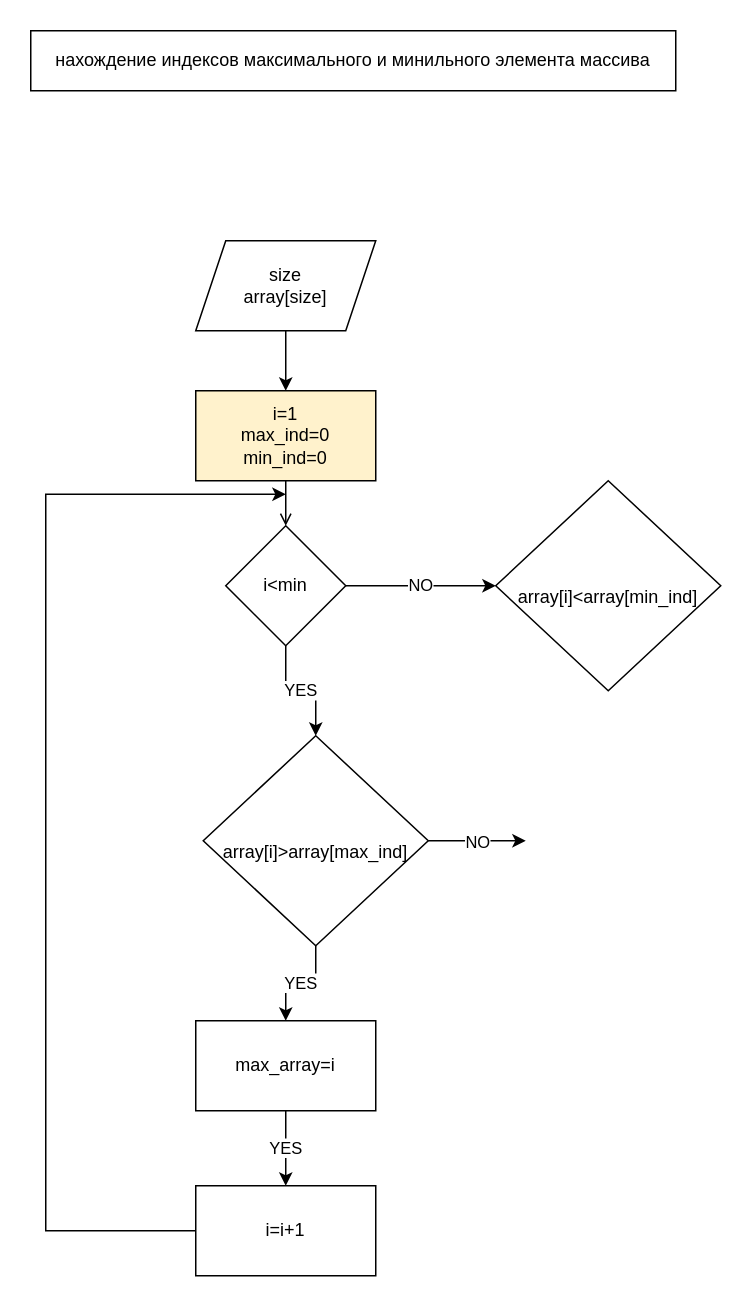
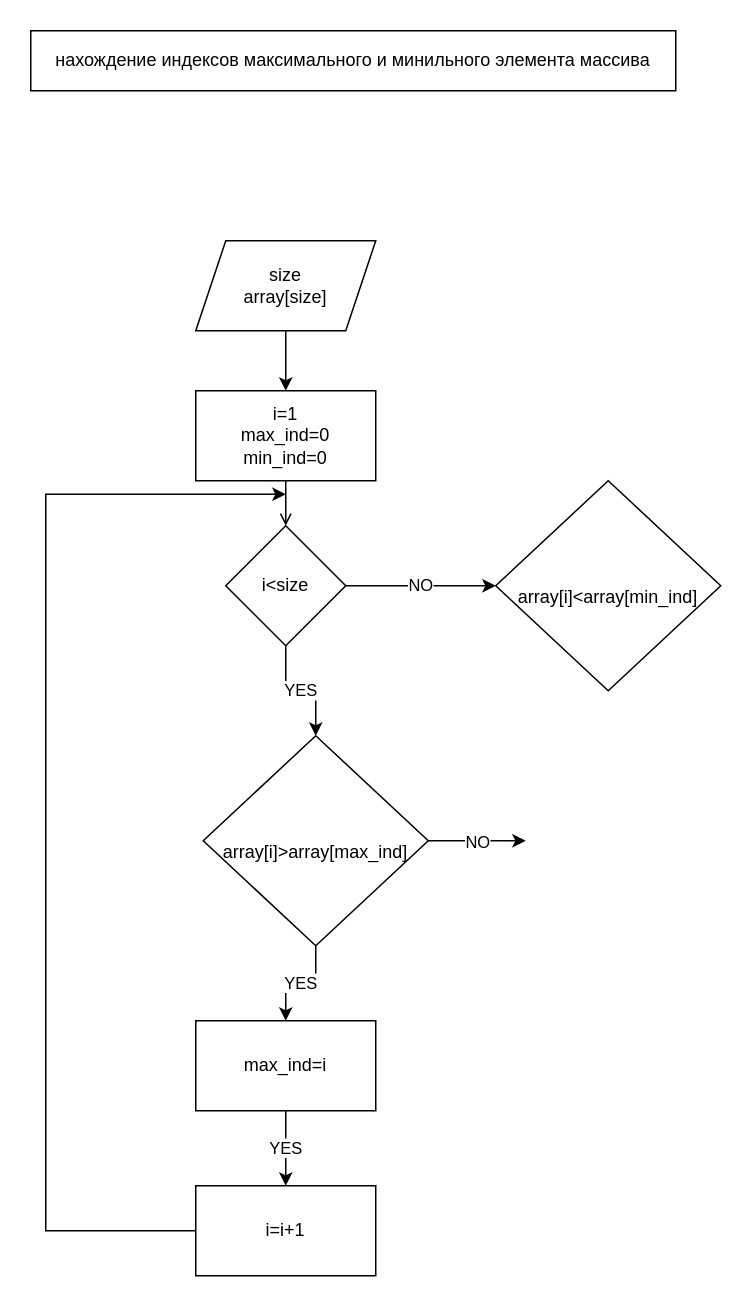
(286, 436) -> (286, 436)
(286, 586) -> (286, 586)
(286, 1066) -> (286, 1066)
